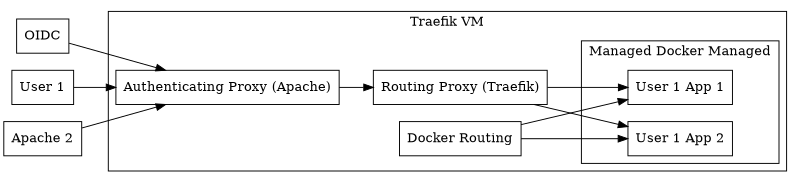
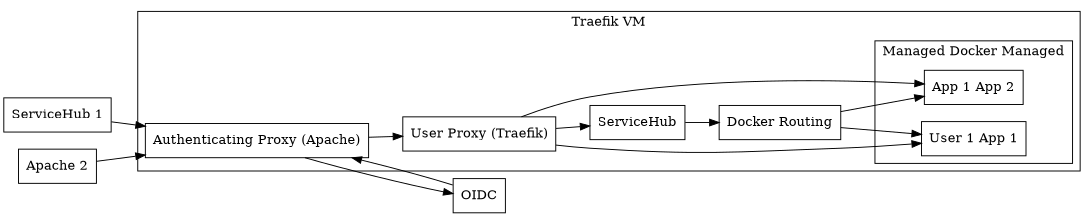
(43, 87) -> (57, 115)
(460, 87) -> (479, 134)
none -> (637, 123)
(680, 139) -> (974, 87)
none -> (377, 177)
